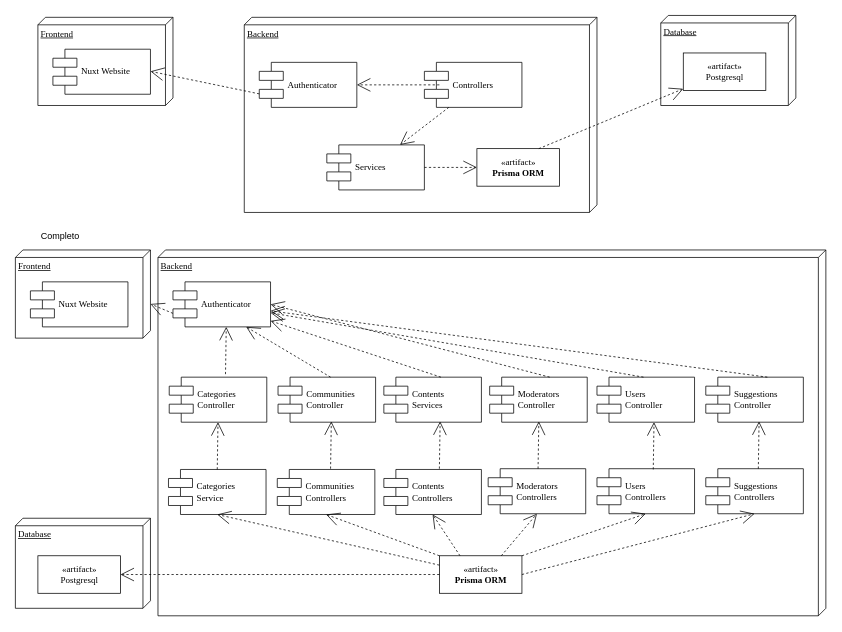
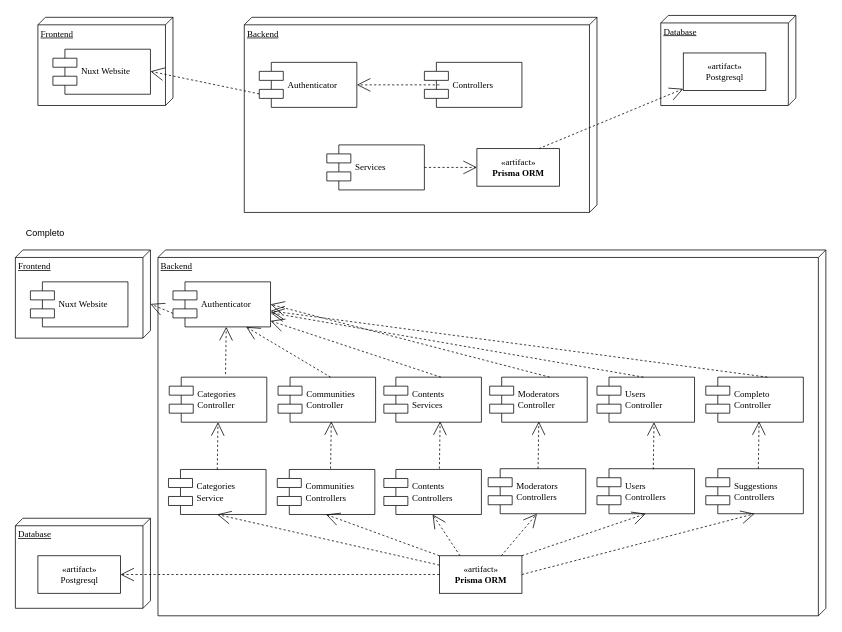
(424, 126) -> none
(60, 237) -> (45, 233)
(760, 399) -> (757, 399)
